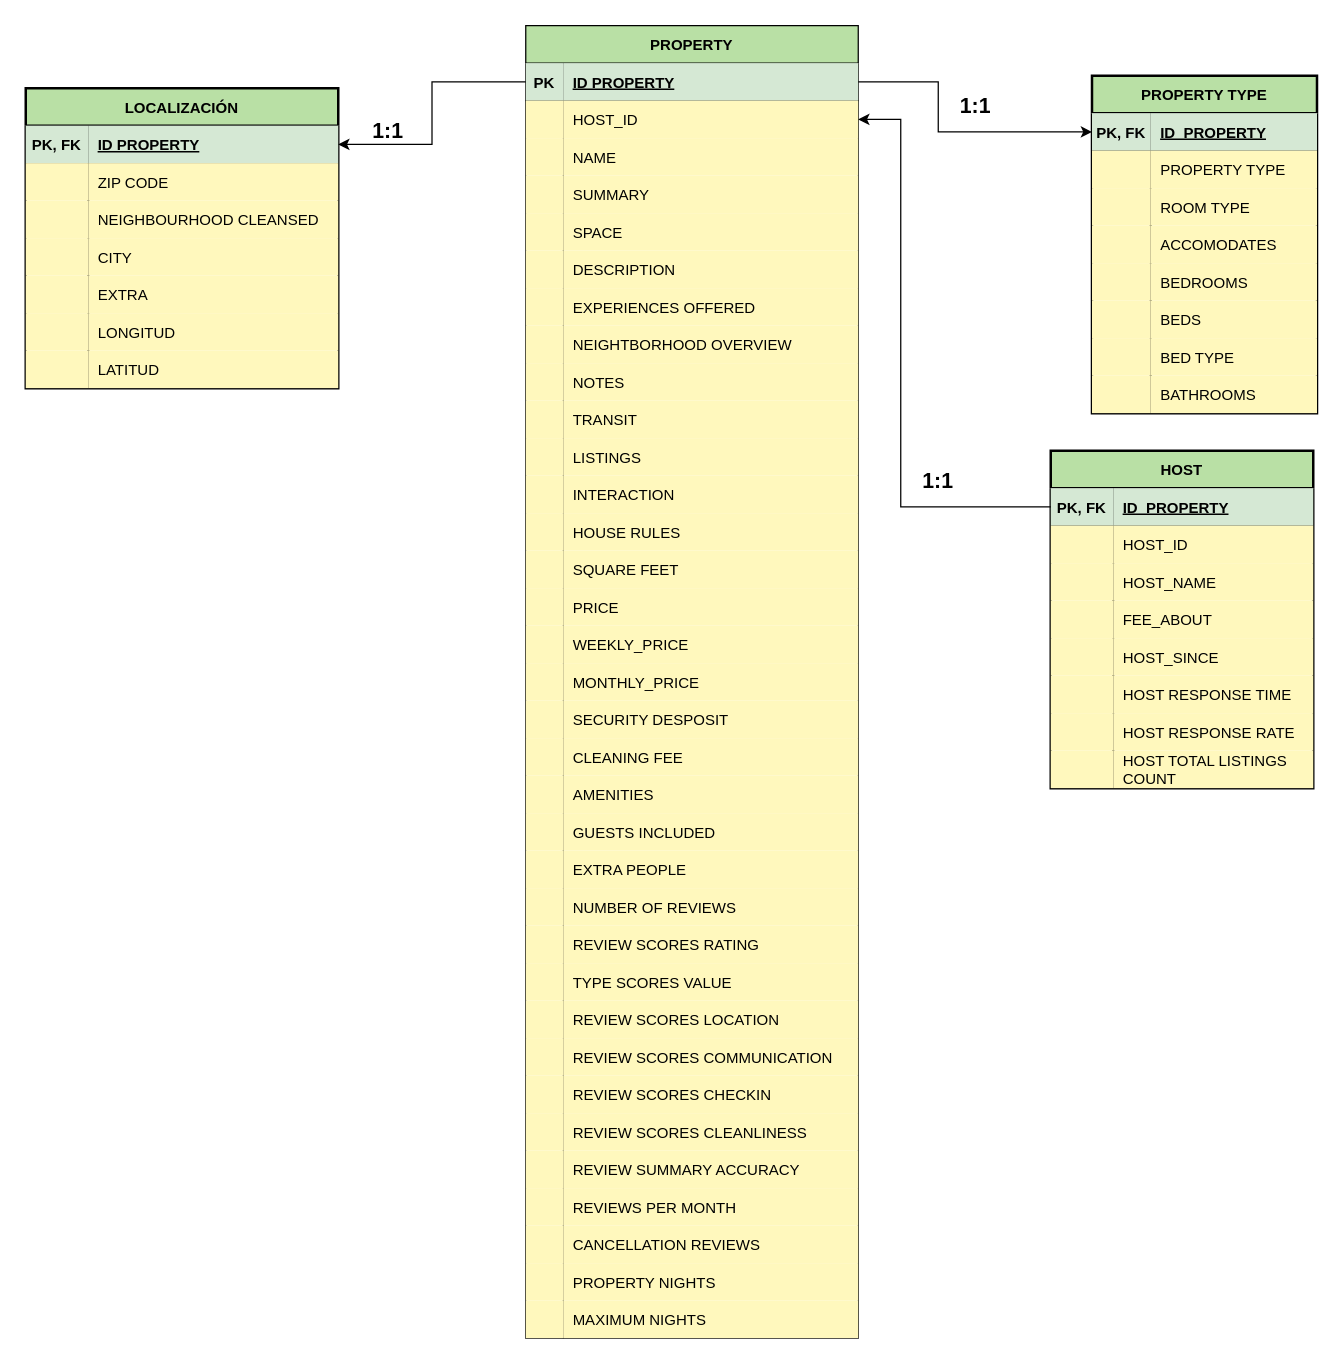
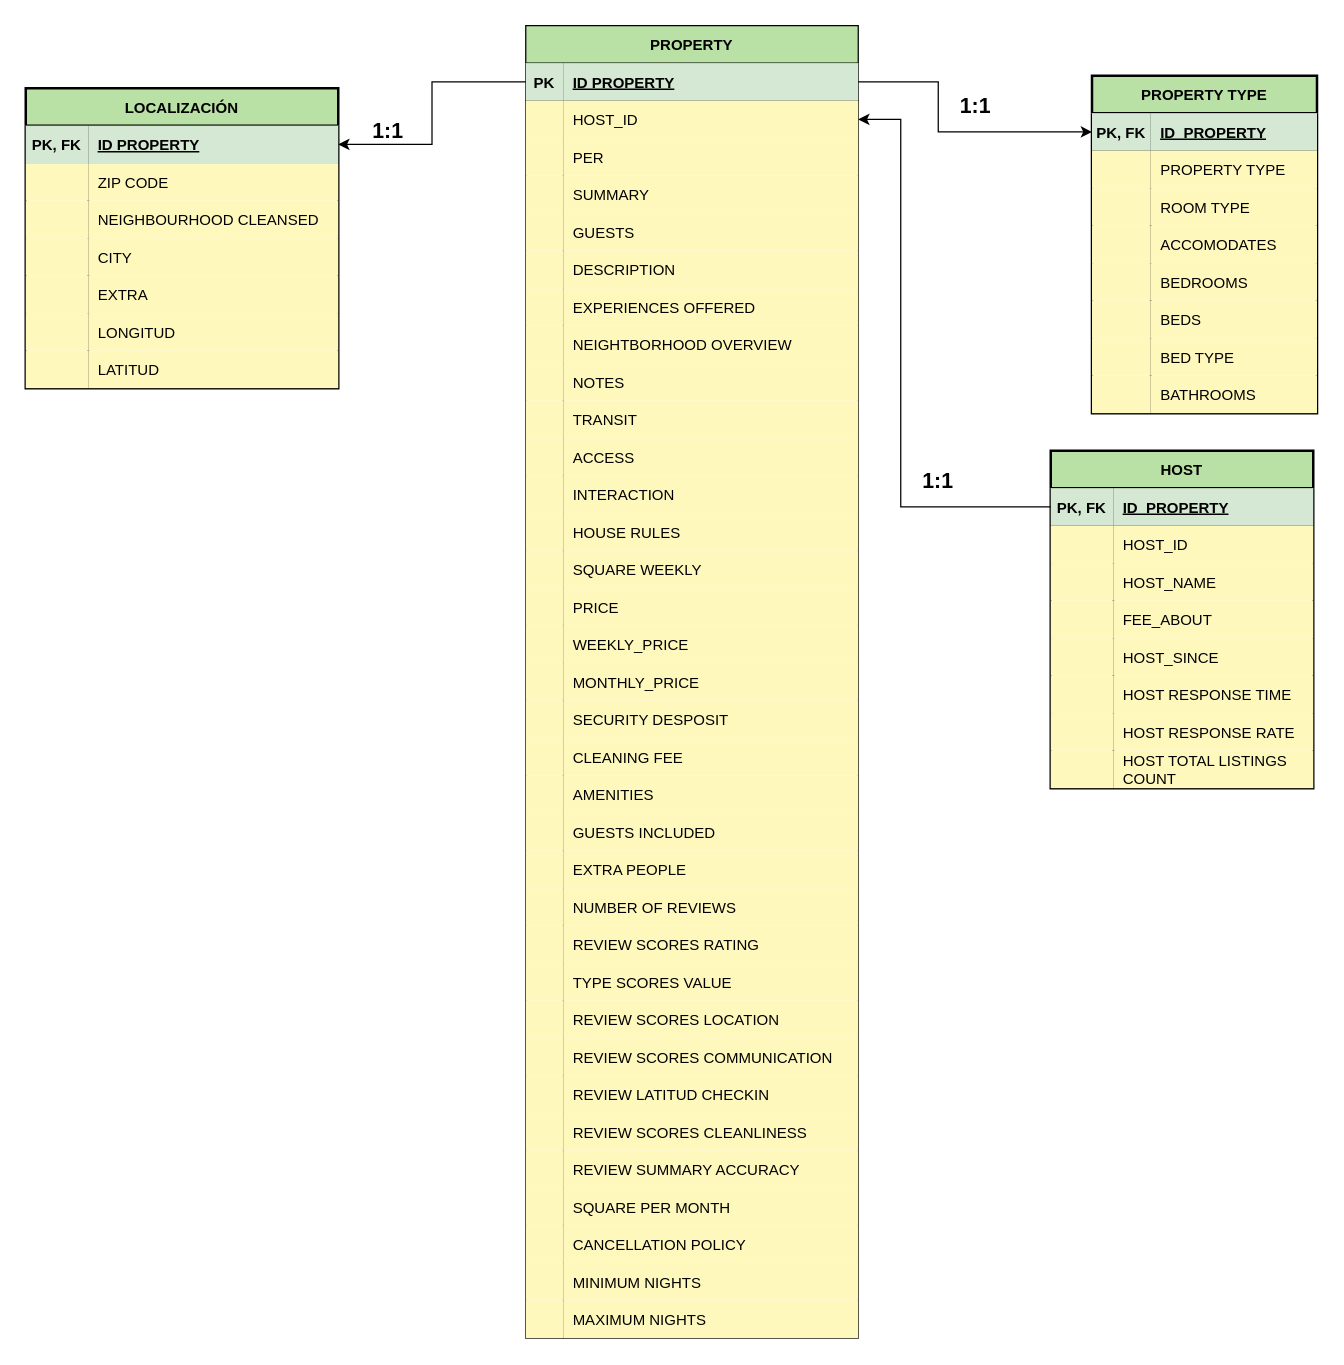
(589, 158) -> (585, 158)
(594, 233) -> (598, 233)
(606, 458) -> (598, 458)
(617, 570) -> (625, 570)
(657, 1095) -> (661, 1095)
(640, 1208) -> (636, 1208)
(655, 1245) -> (650, 1245)
(634, 1283) -> (629, 1283)
